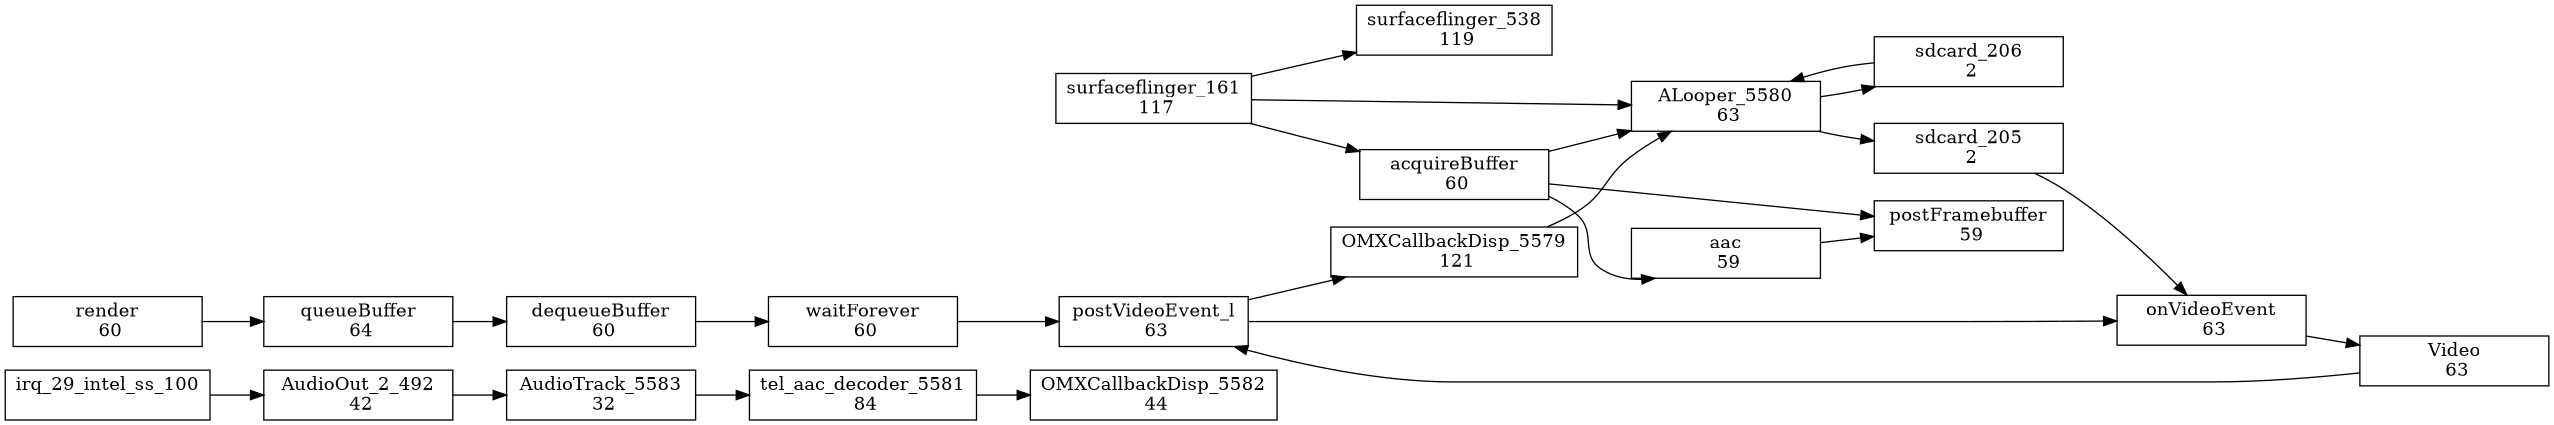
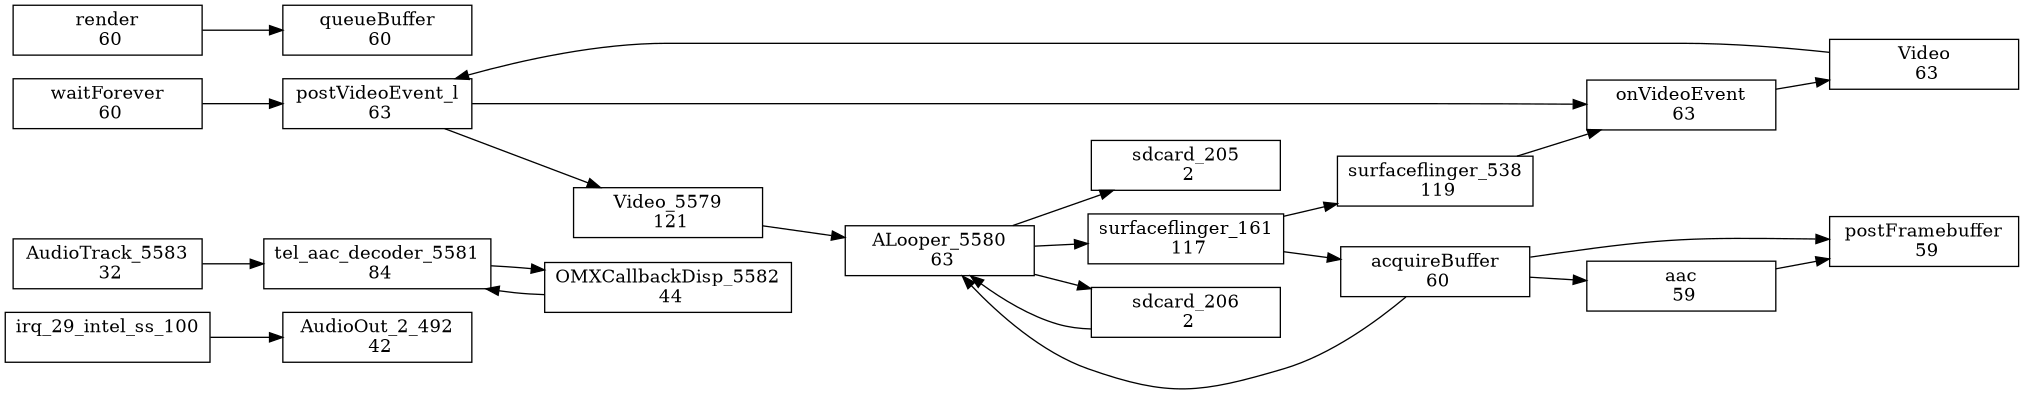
(1435, 102) -> (1054, 245)
(2110, 224) -> (1552, 145)
(1454, 252) -> (668, 213)
none -> (522, 293)
(358, 322) -> (377, 30)
(601, 322) -> none
(473, 395) -> none
